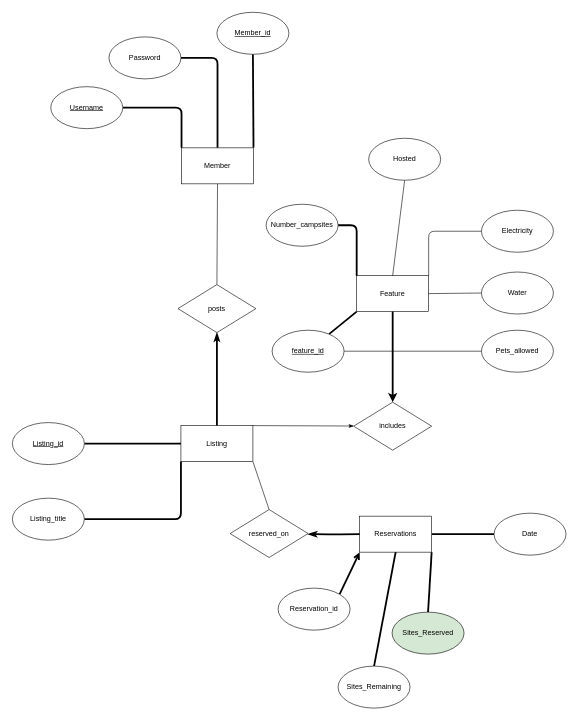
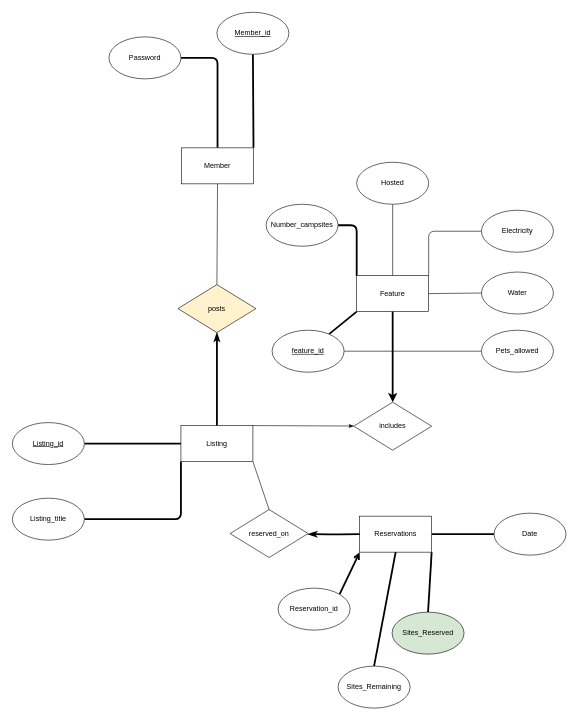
(87, 108) -> none
(171, 108) -> none
(405, 159) -> (393, 183)
(217, 309) -> (217, 309)
